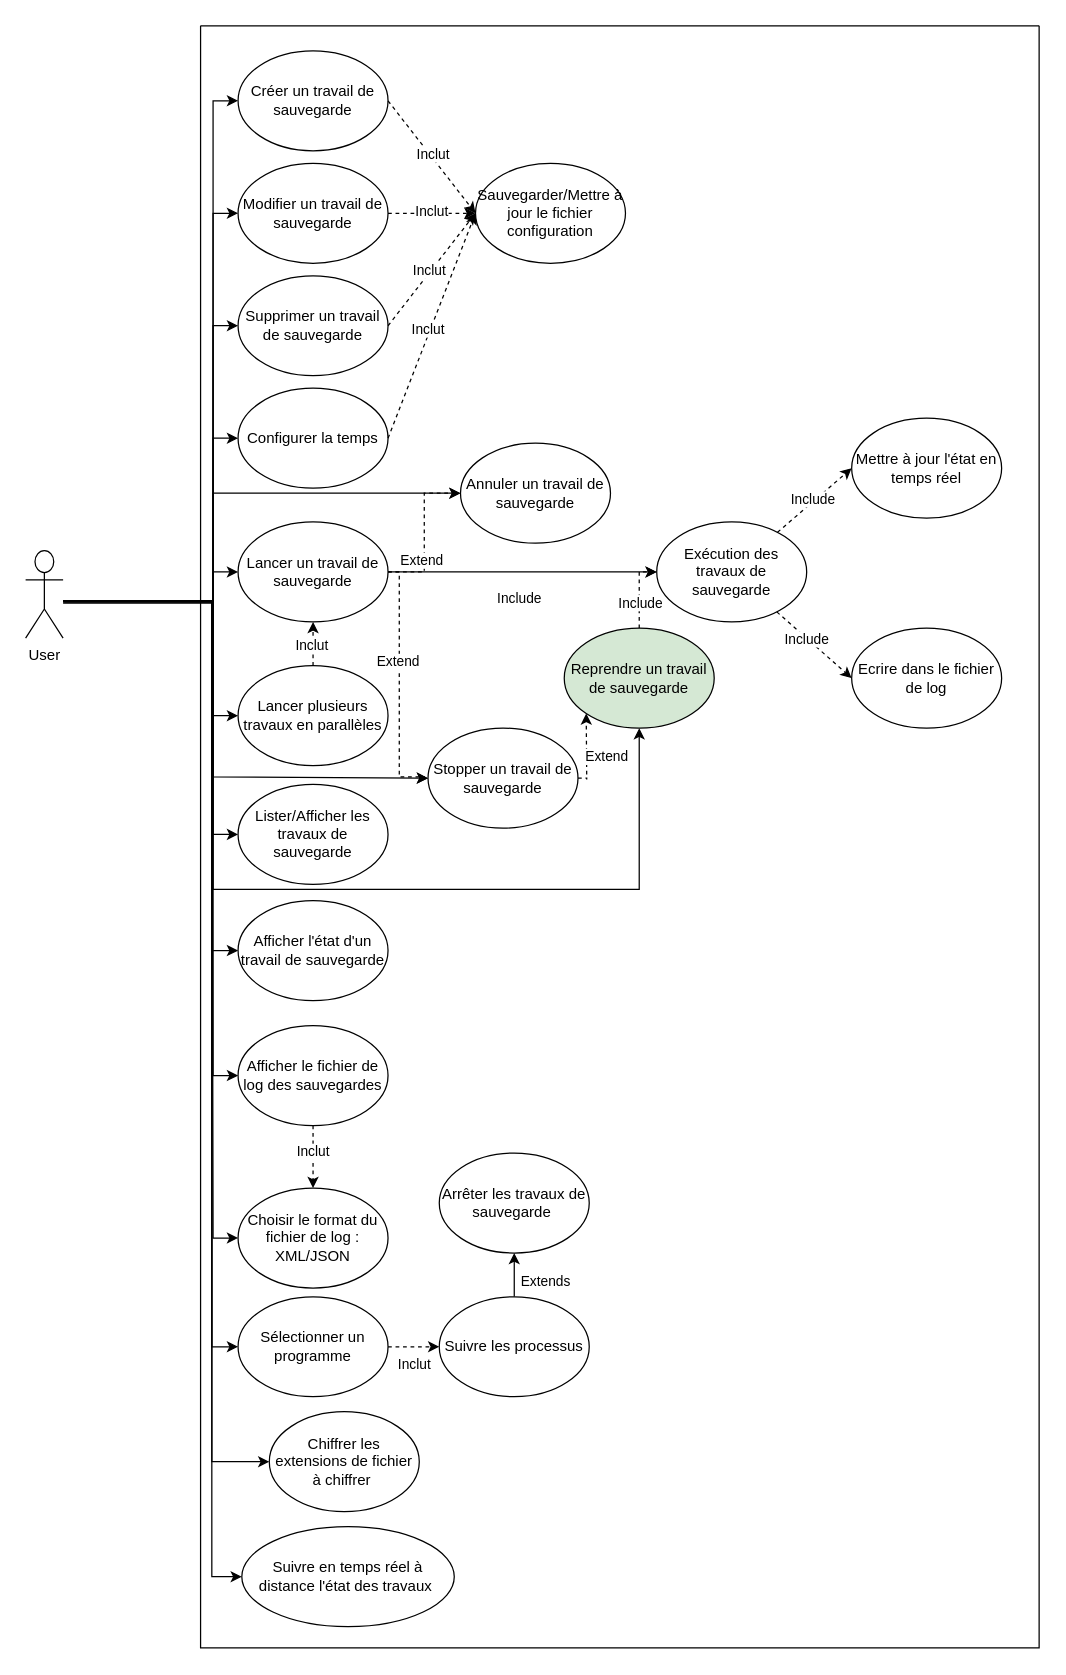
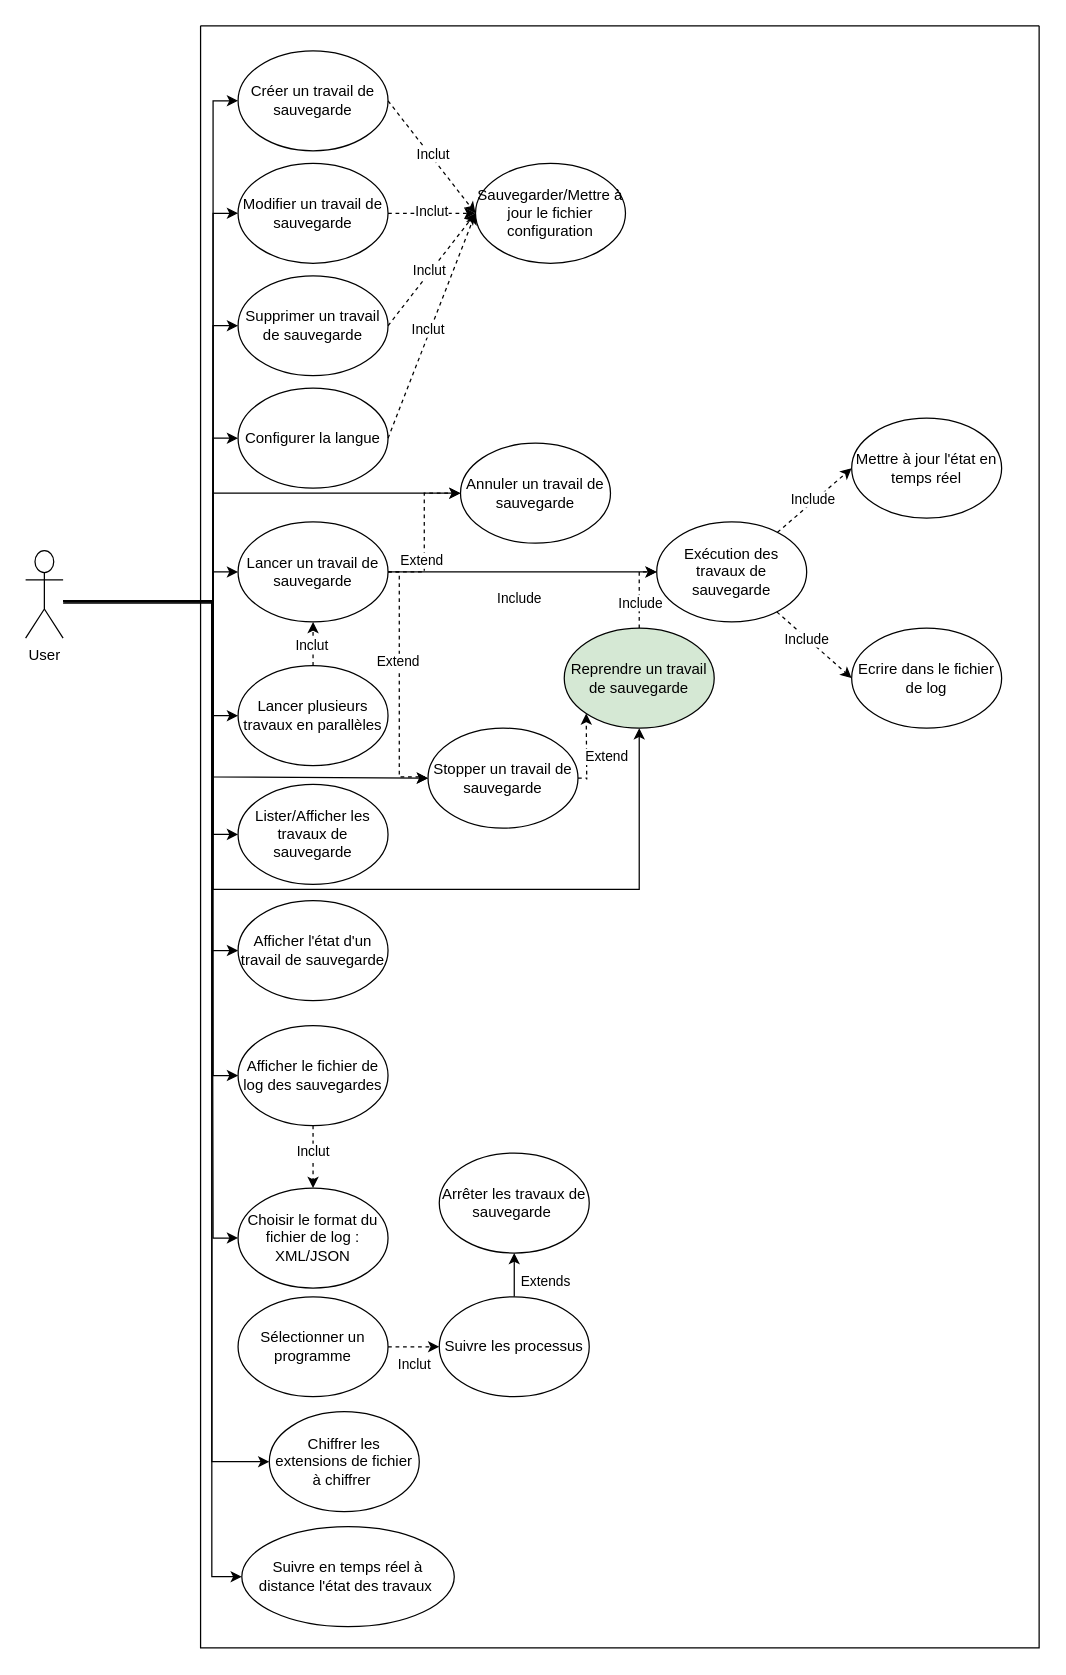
(313, 438) -> (313, 438)
(222, 1347) -> none
